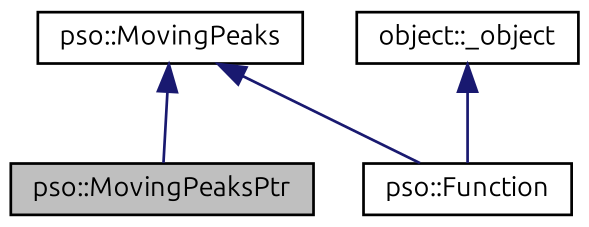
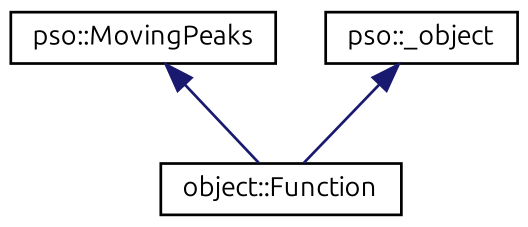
(468, 38) -> (422, 38)
(162, 189) -> none
(468, 189) -> (281, 189)
